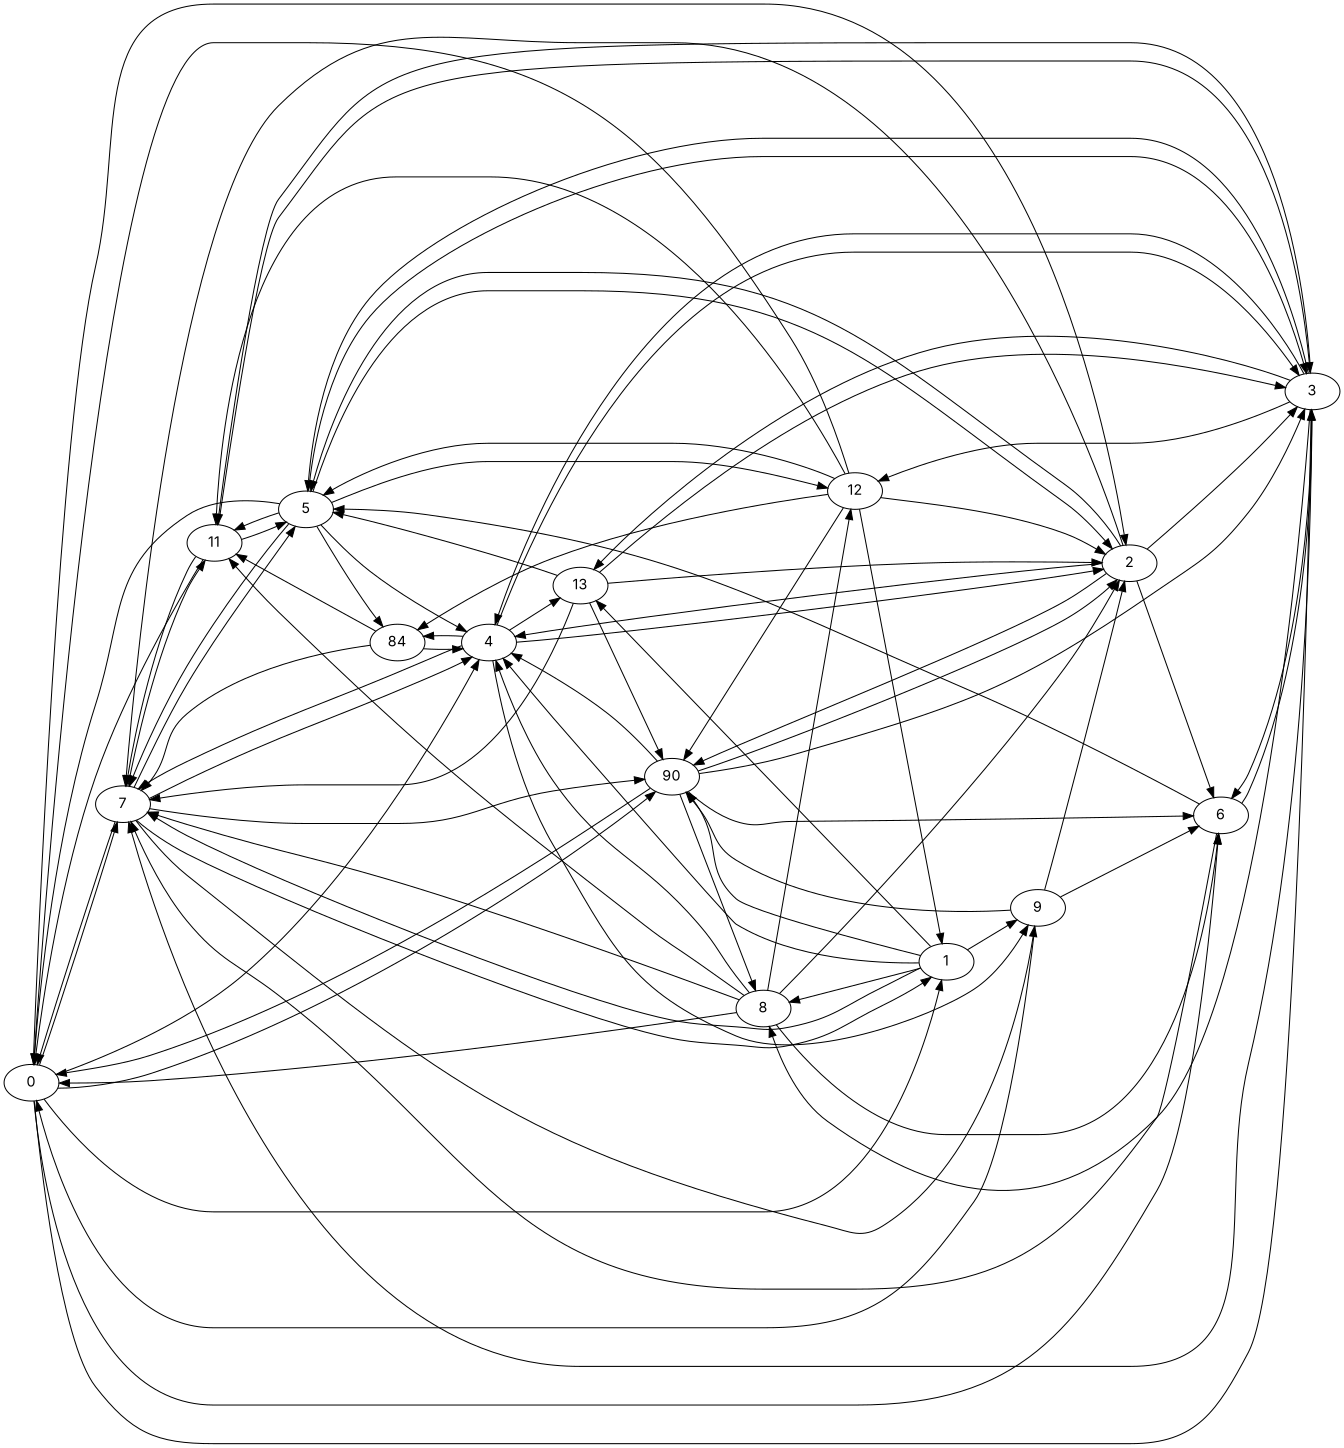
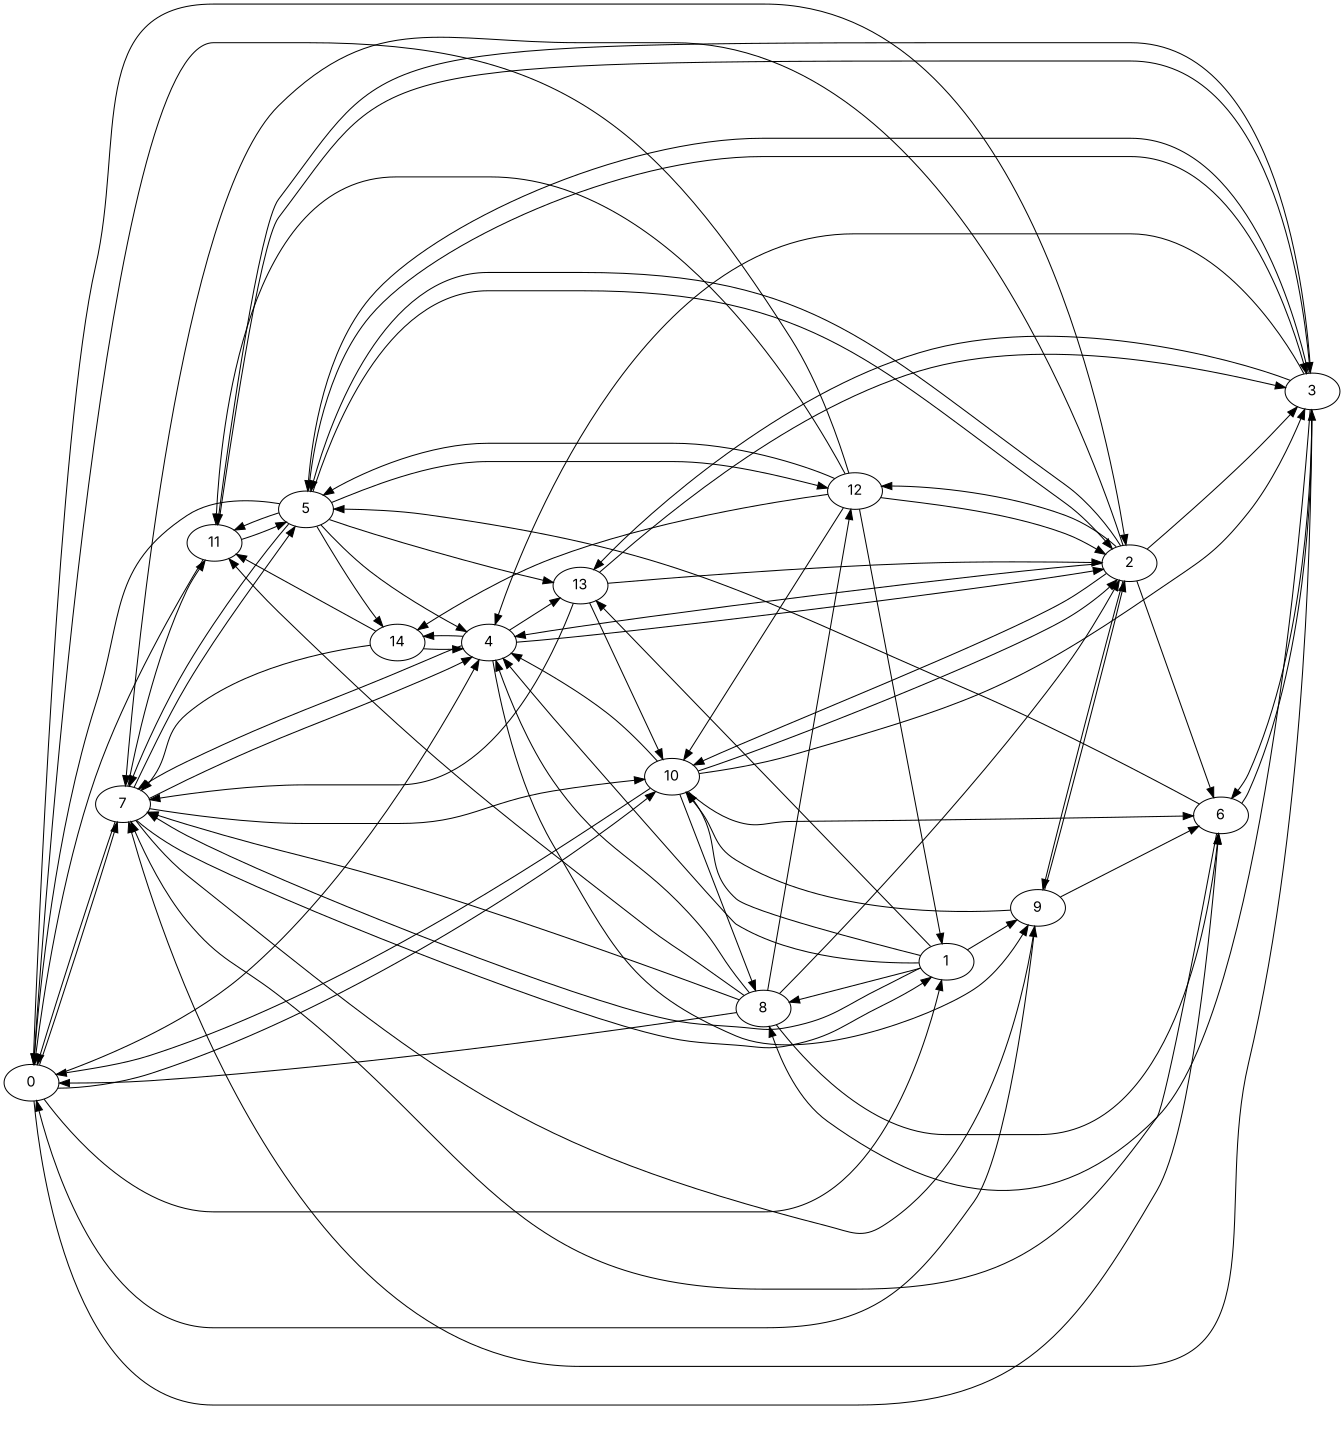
(823, 258) -> none
(1069, 443) -> (1009, 500)
(451, 543) -> (436, 552)
(398, 643) -> (398, 643)
(153, 663) -> none
none -> (1083, 730)
(672, 777) -> (672, 777)
(1004, 1444) -> none
